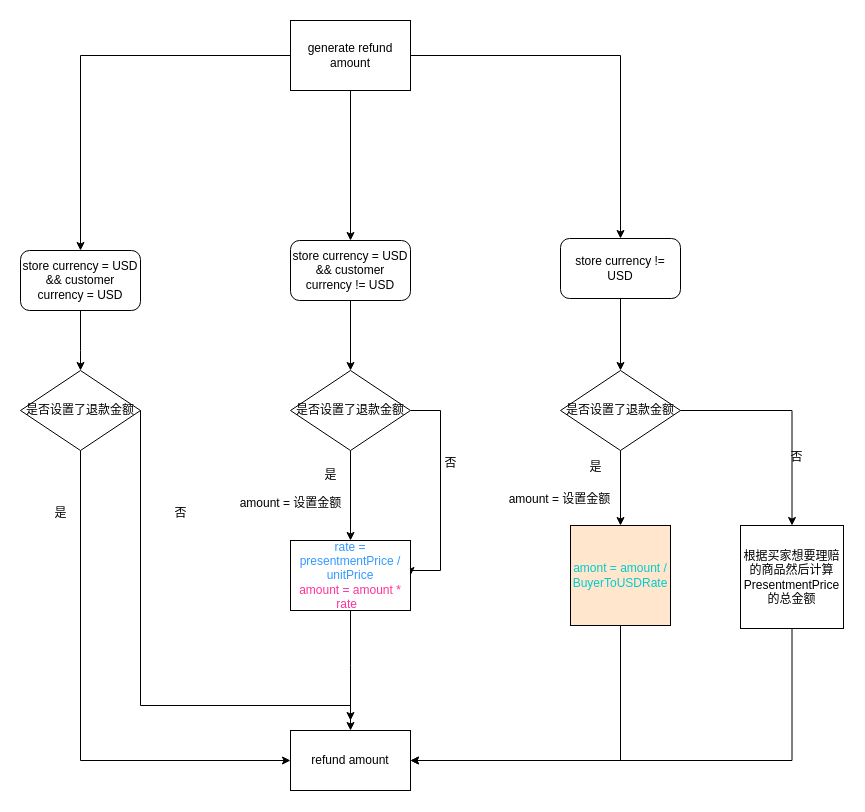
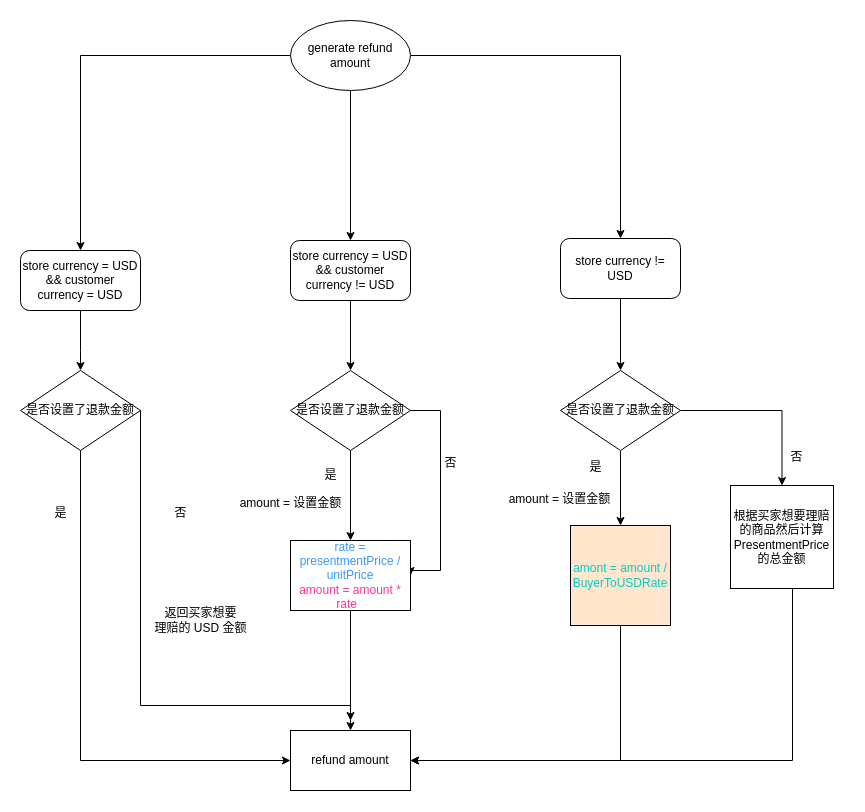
(351, 56) -> (351, 56)
(792, 577) -> (782, 537)
none -> (201, 621)
